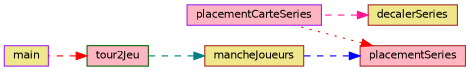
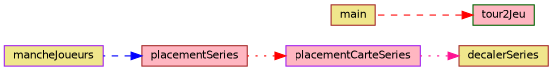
(339, 15) -> (434, 56)
(328, 34) -> (261, 56)
(26, 56) -> (353, 15)
(171, 56) -> none
(254, 56) -> (54, 56)
